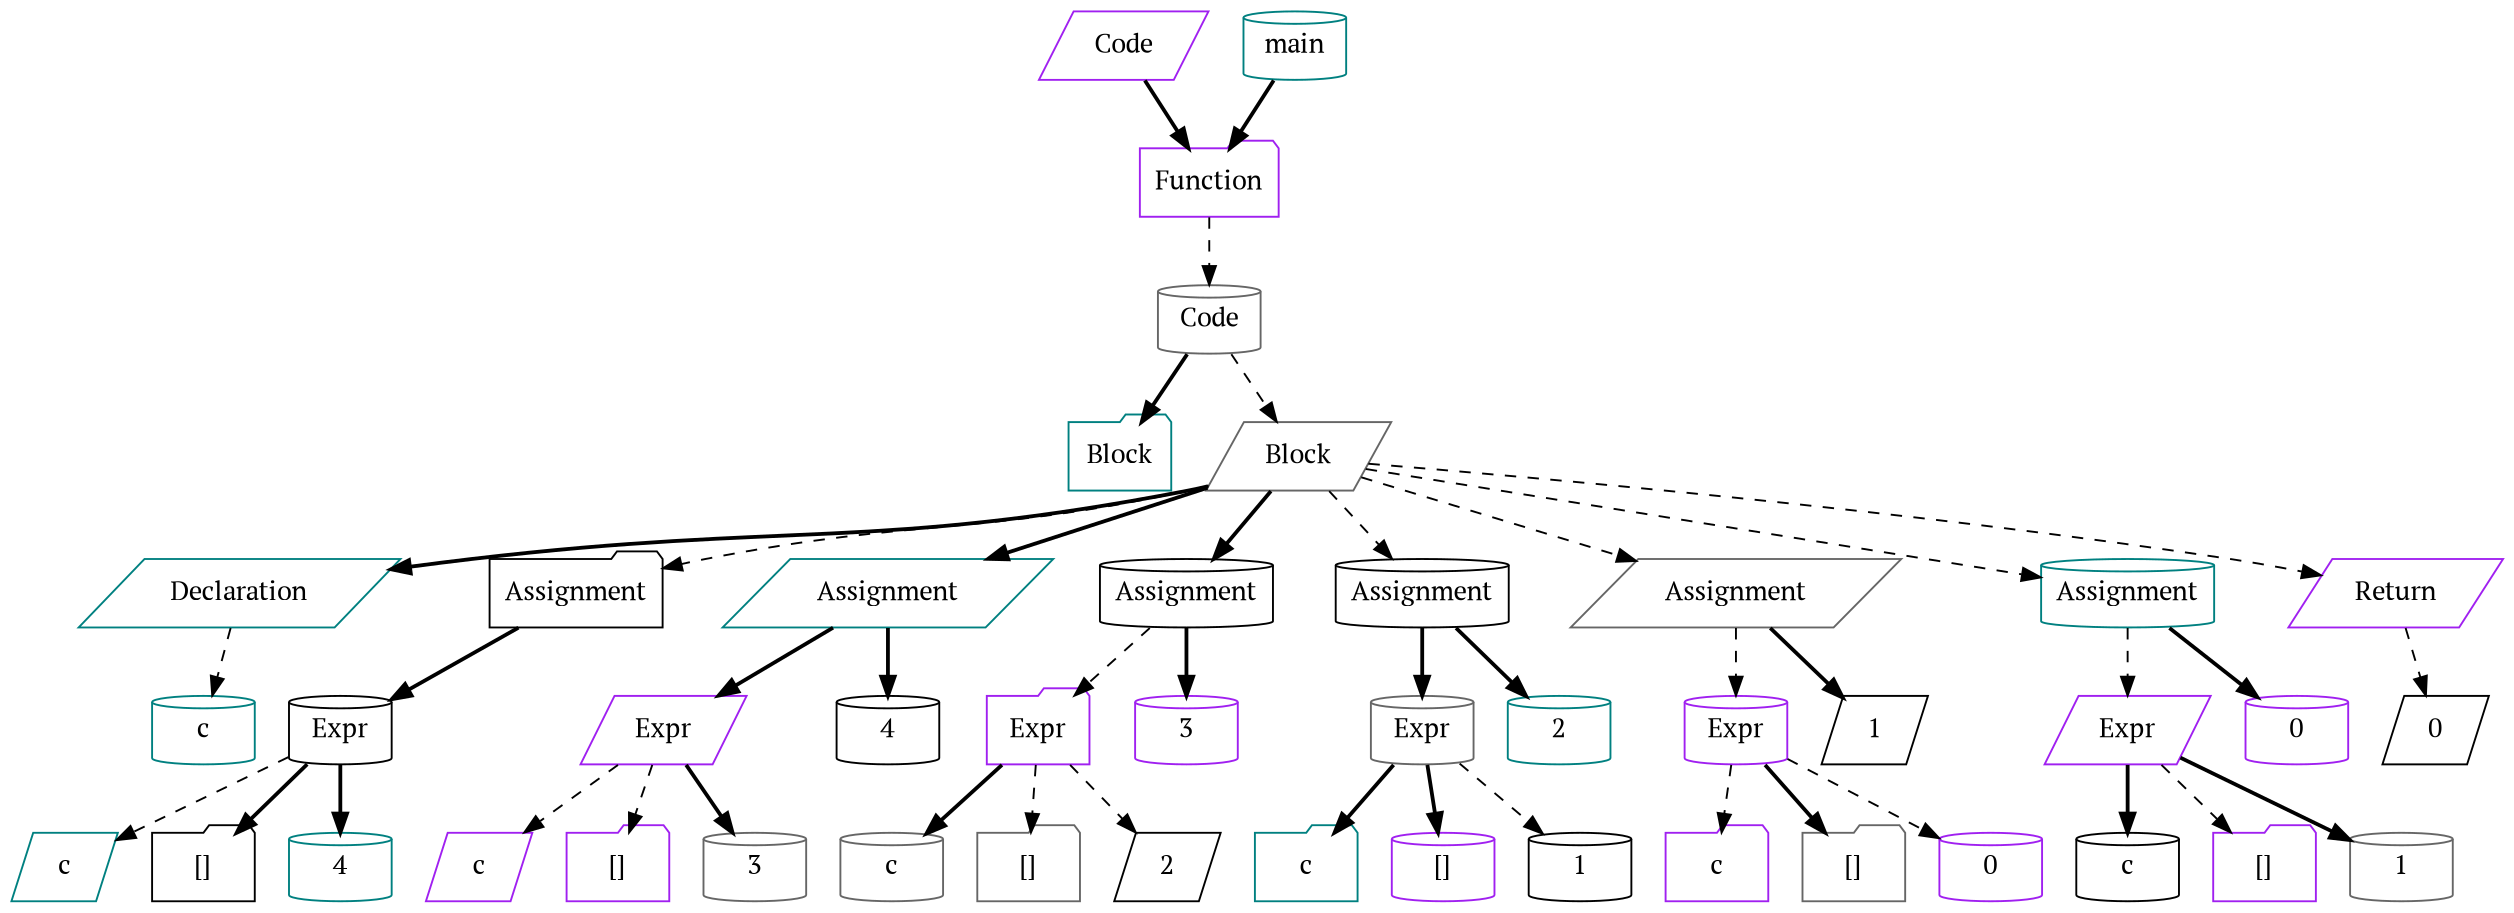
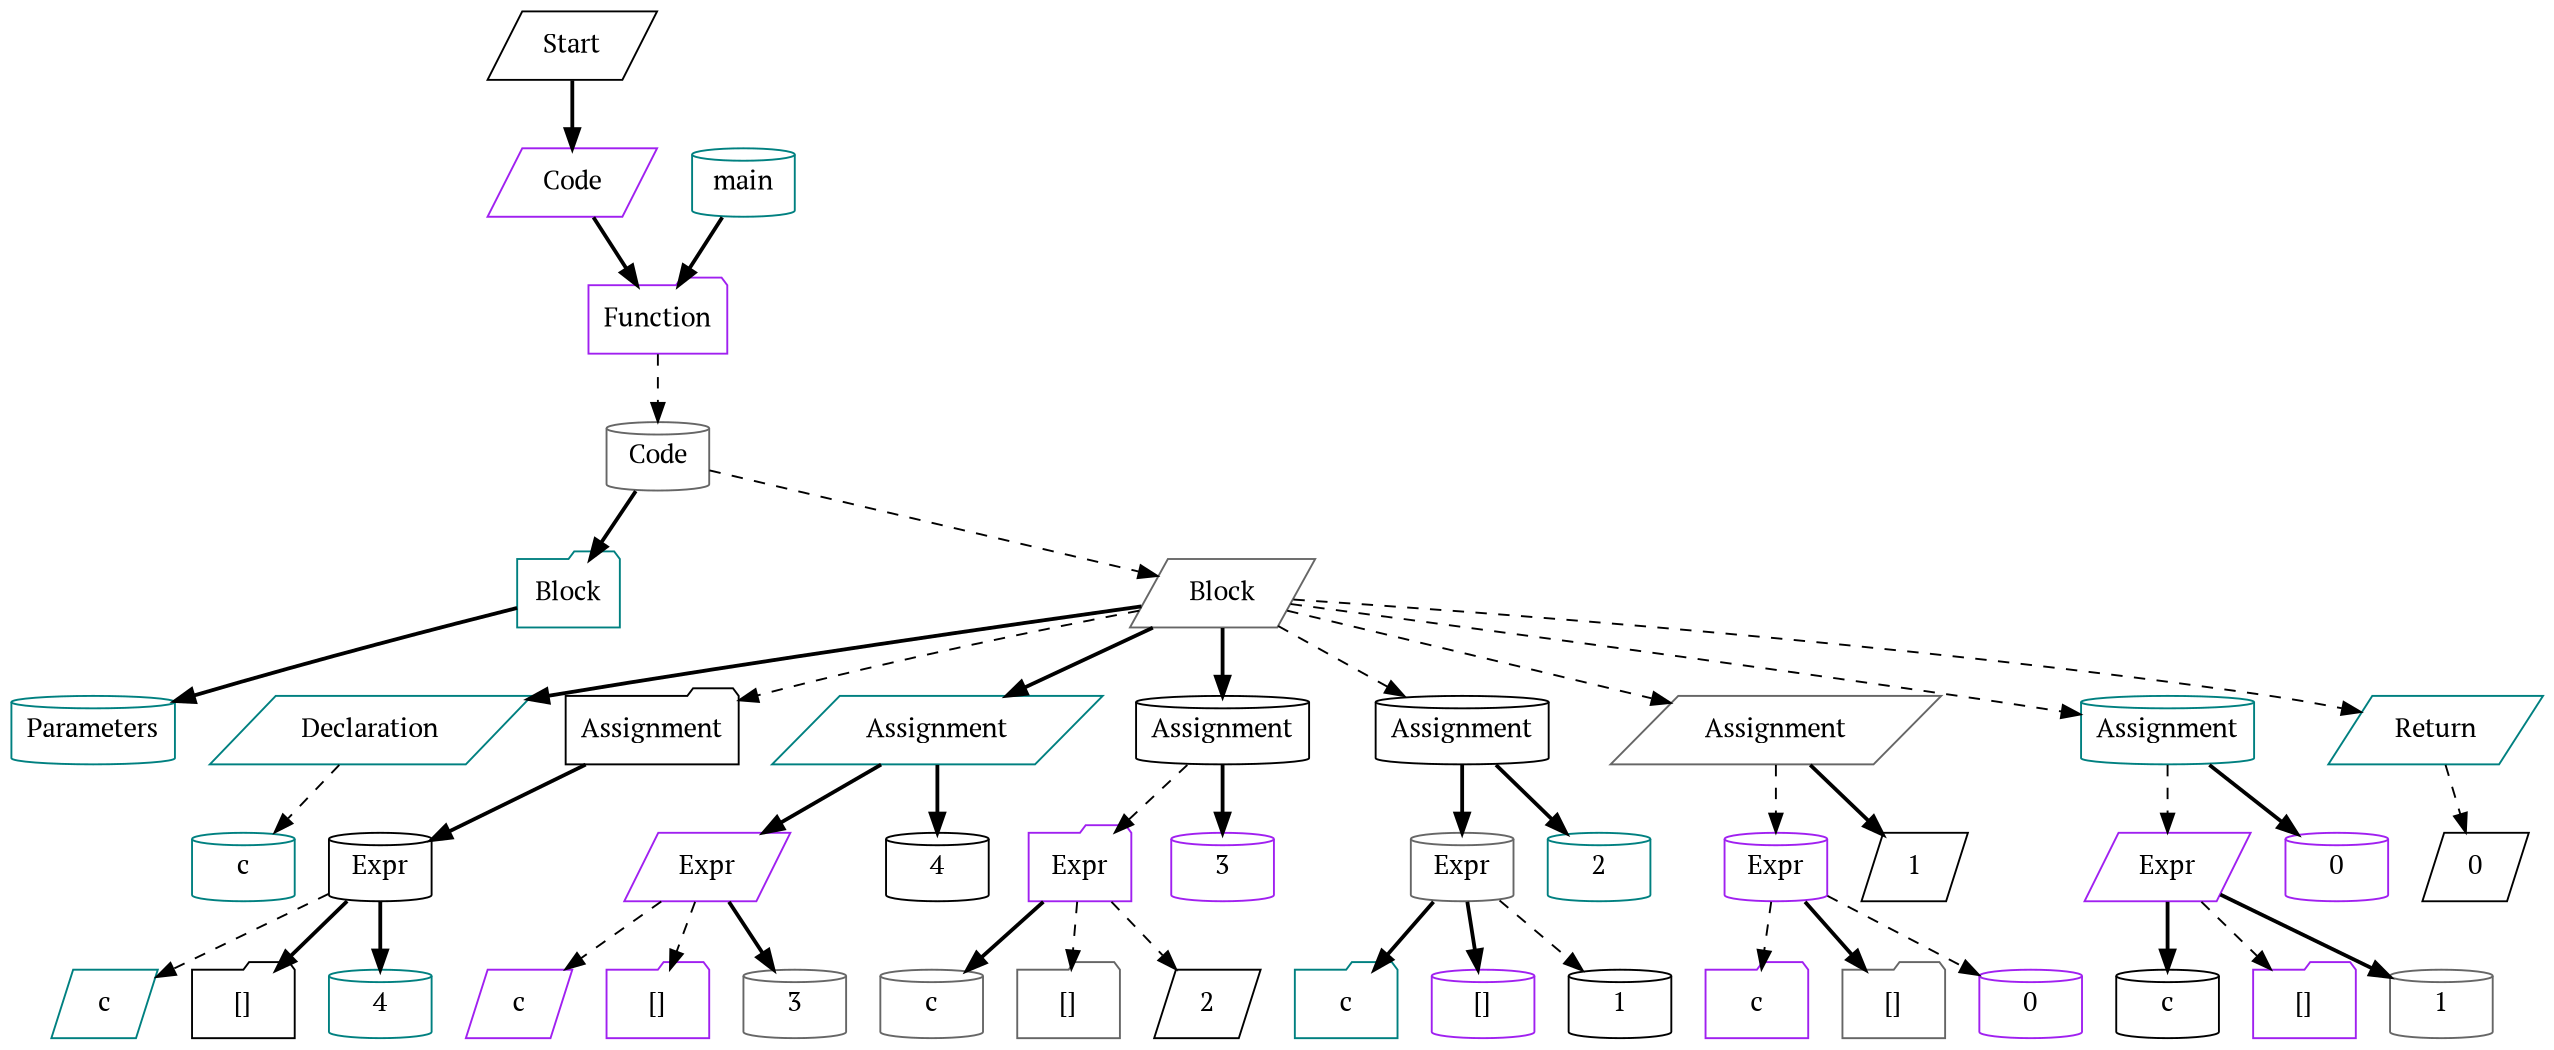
none -> (572, 46)
(2396, 593) -> (2436, 730)
none -> (93, 730)
